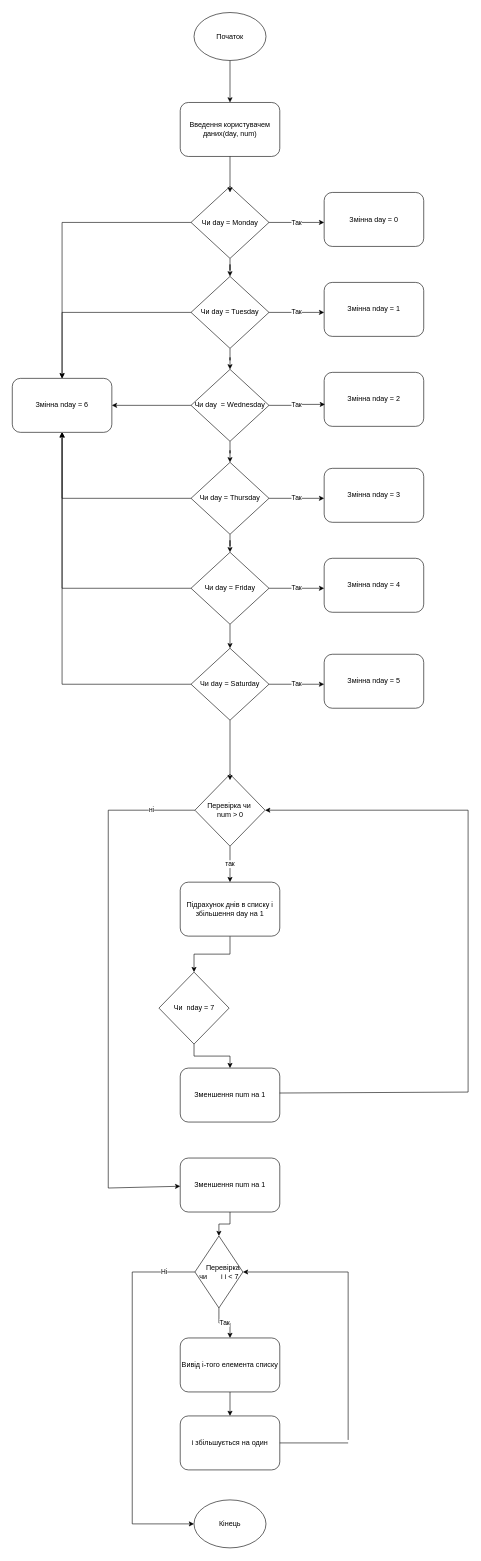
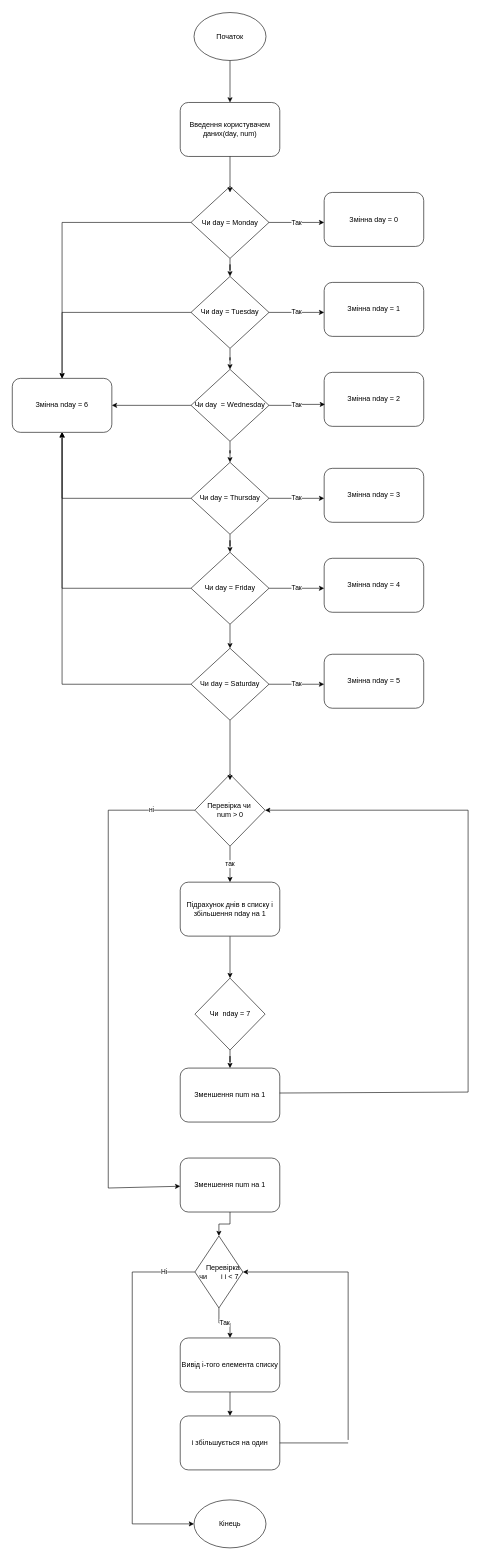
(230, 909) -> (230, 909)
(194, 1008) -> (230, 1014)
